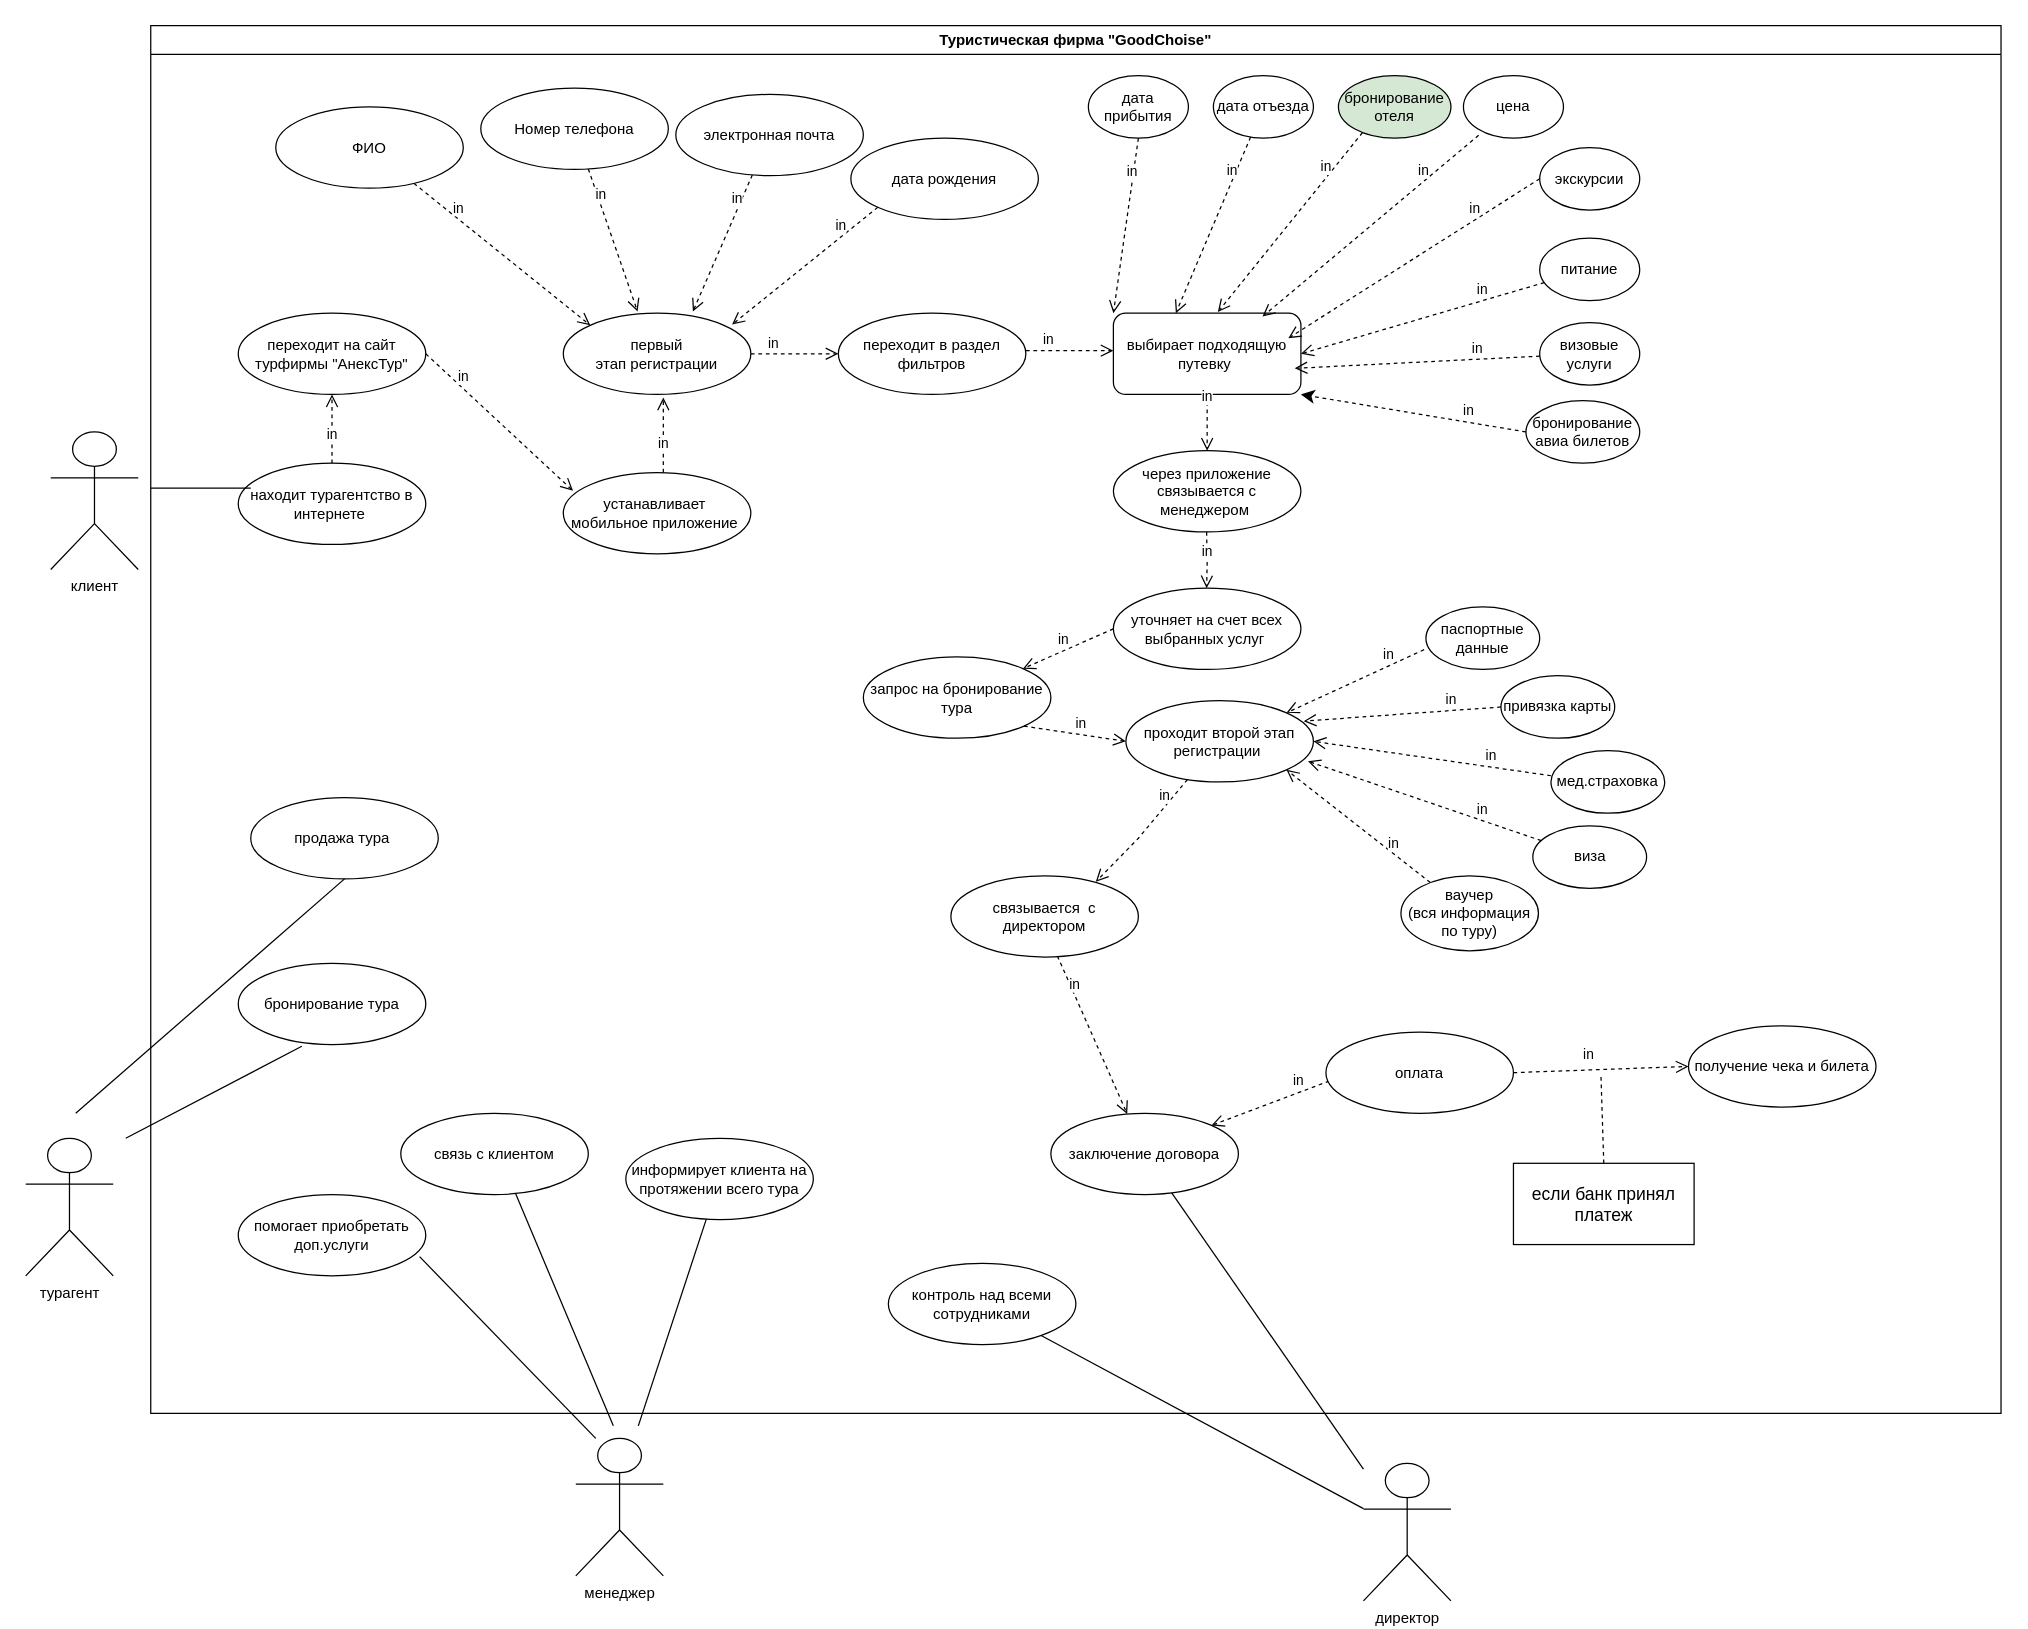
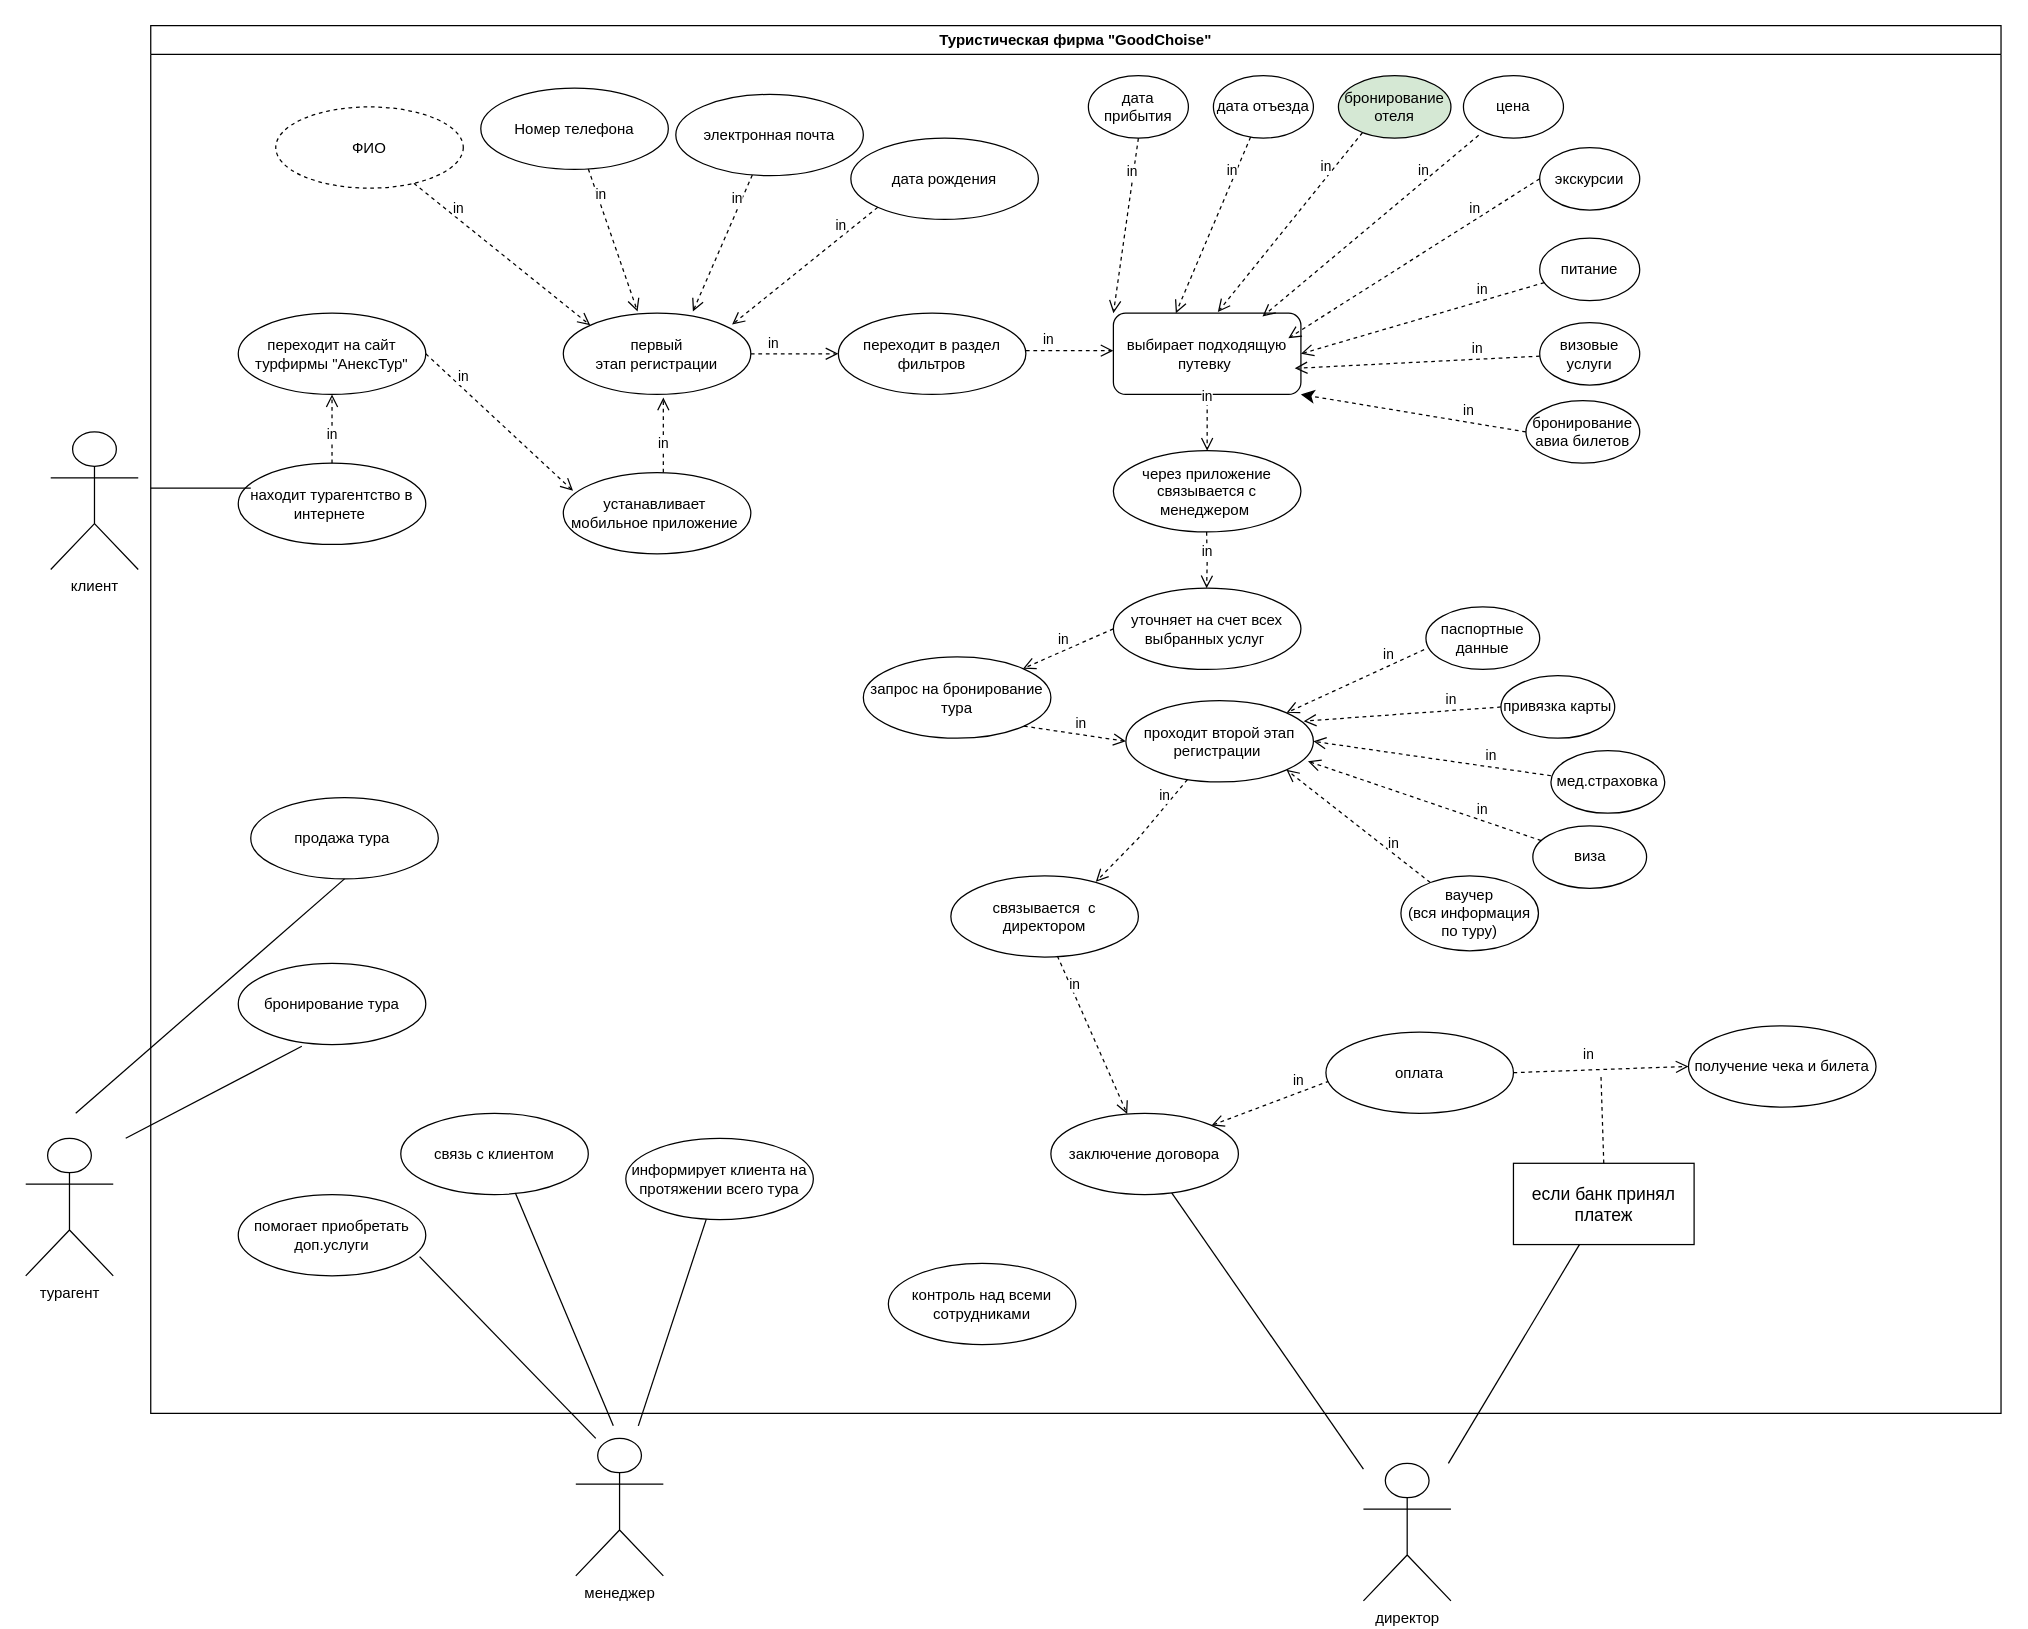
(369, 148) -> (369, 148)
(1277, 1462) -> (1514, 1354)
